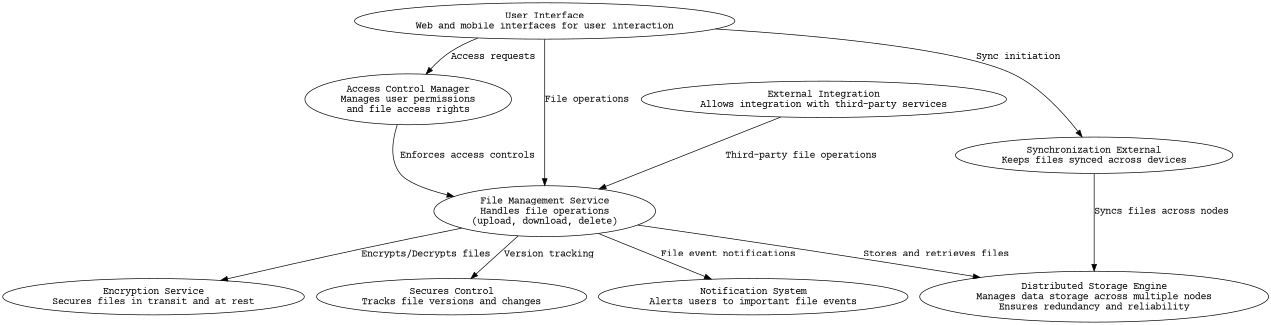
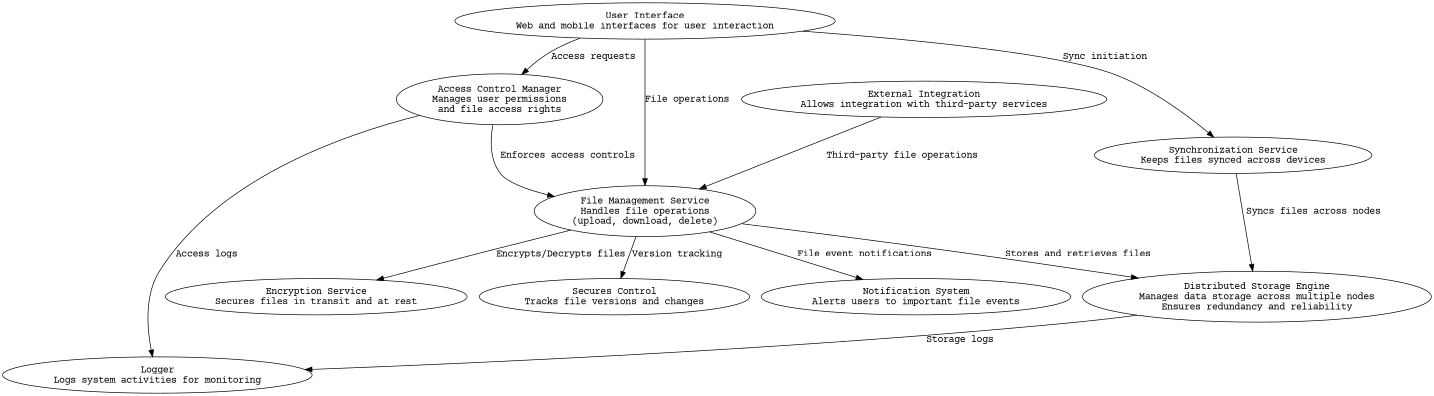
(1094, 155) -> (1233, 155)
none -> (157, 375)
